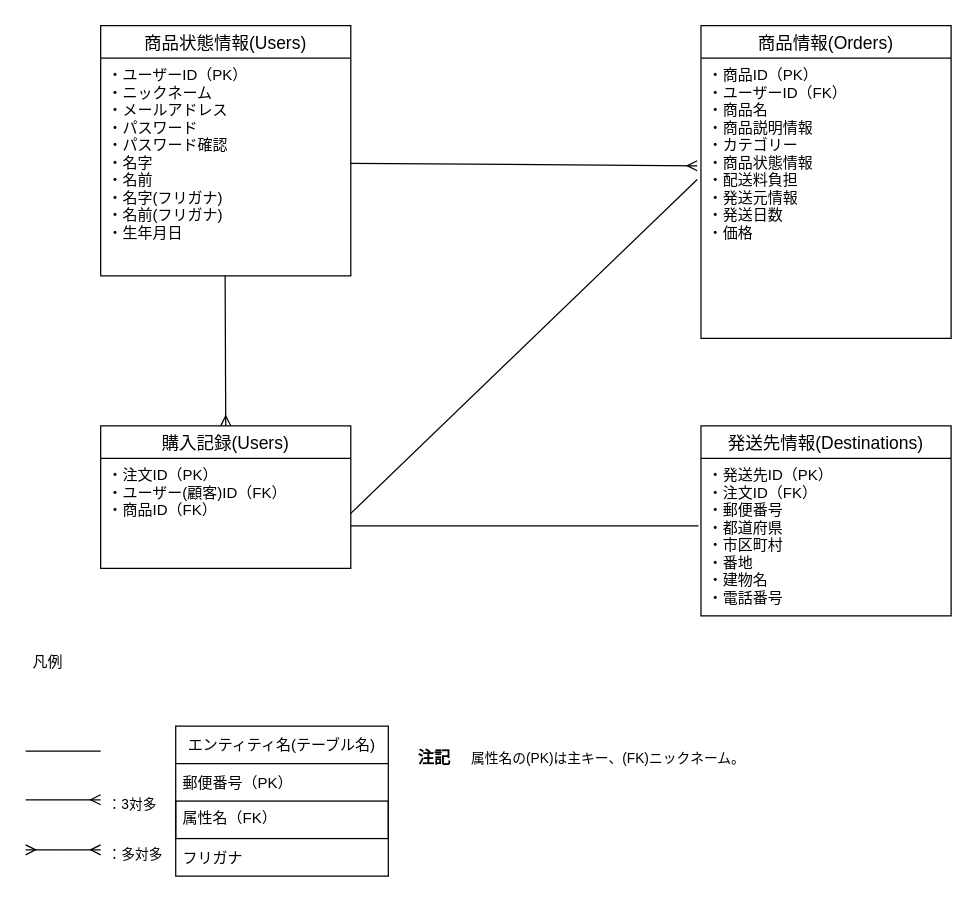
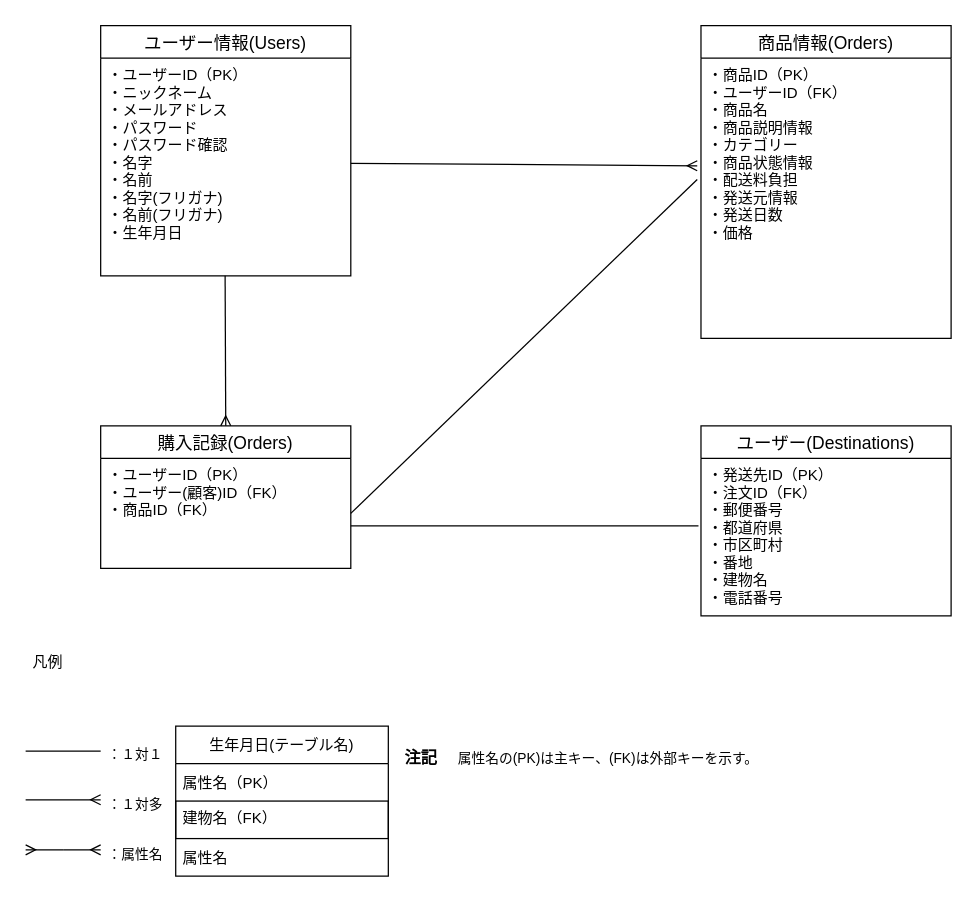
(225, 43) -> (225, 43)
(225, 443) -> (225, 443)
(825, 443) -> (825, 443)
(162, 475) -> (177, 475)
(281, 745) -> (281, 745)
none -> (138, 751)
(570, 757) -> (570, 757)
(236, 783) -> (228, 783)
(132, 804) -> (135, 804)
(228, 818) -> (228, 818)
(135, 854) -> (135, 854)
(213, 858) -> (205, 858)
